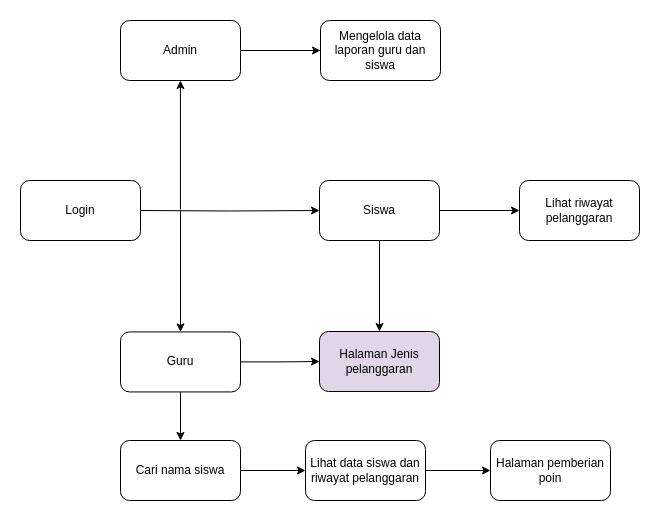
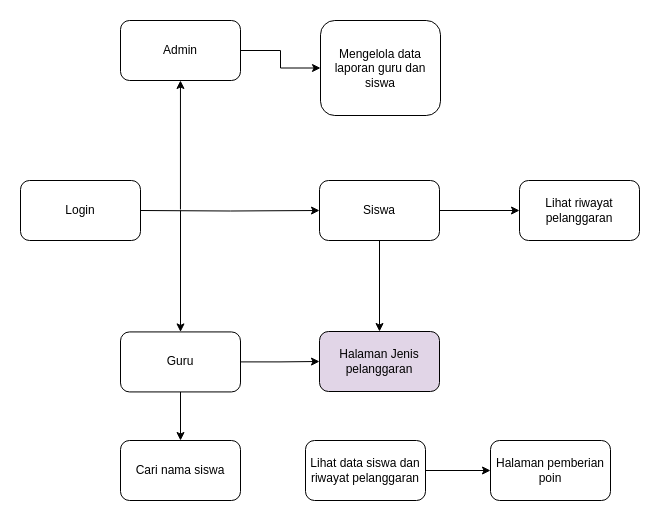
(381, 51) -> (381, 68)
(270, 471) -> none
